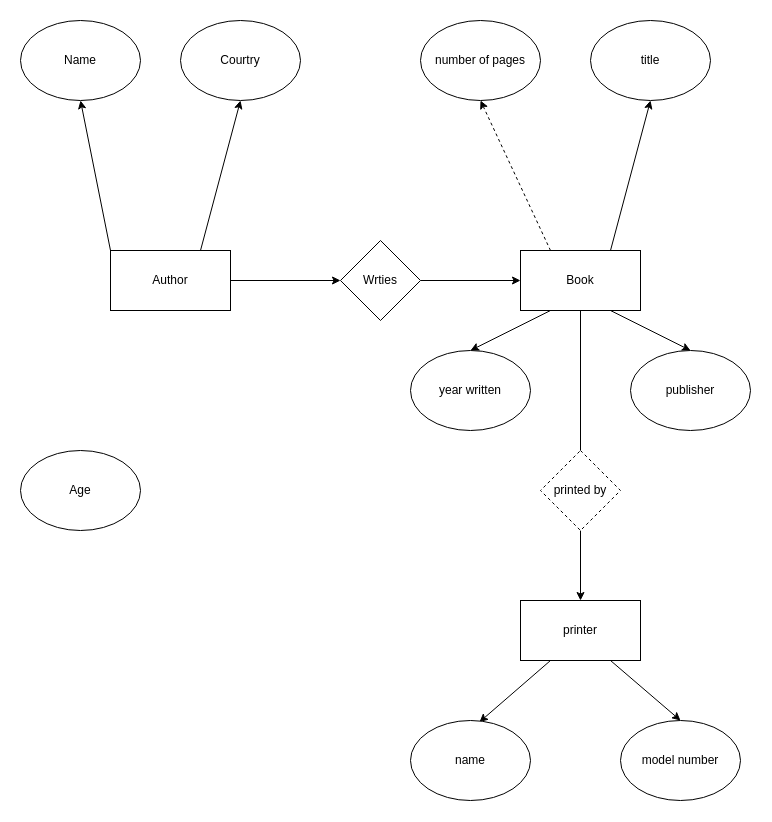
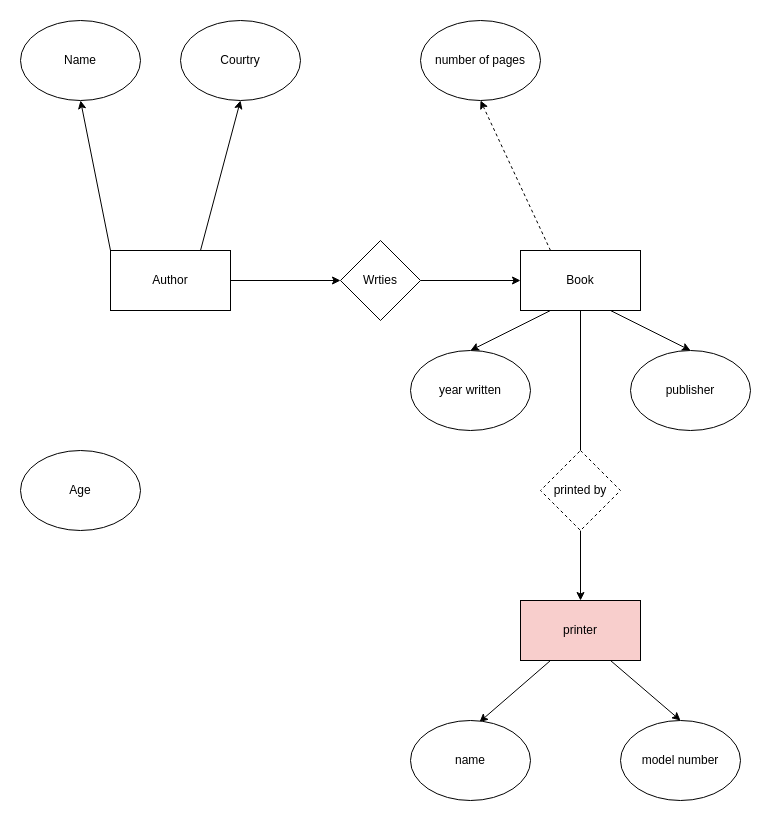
(651, 61) -> none
(630, 179) -> none
(581, 631) -> (581, 631)
